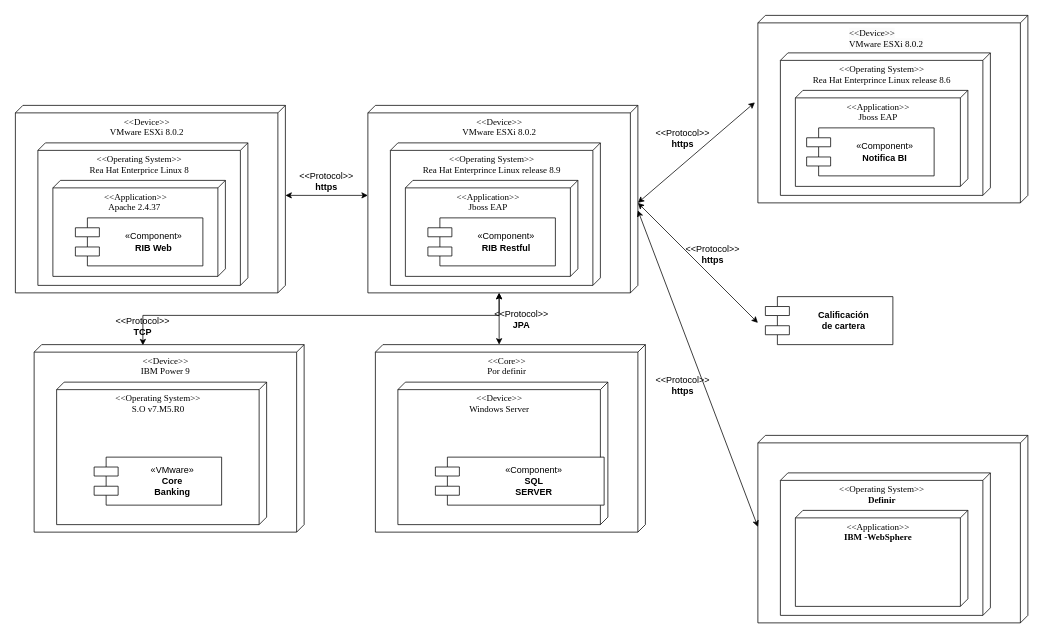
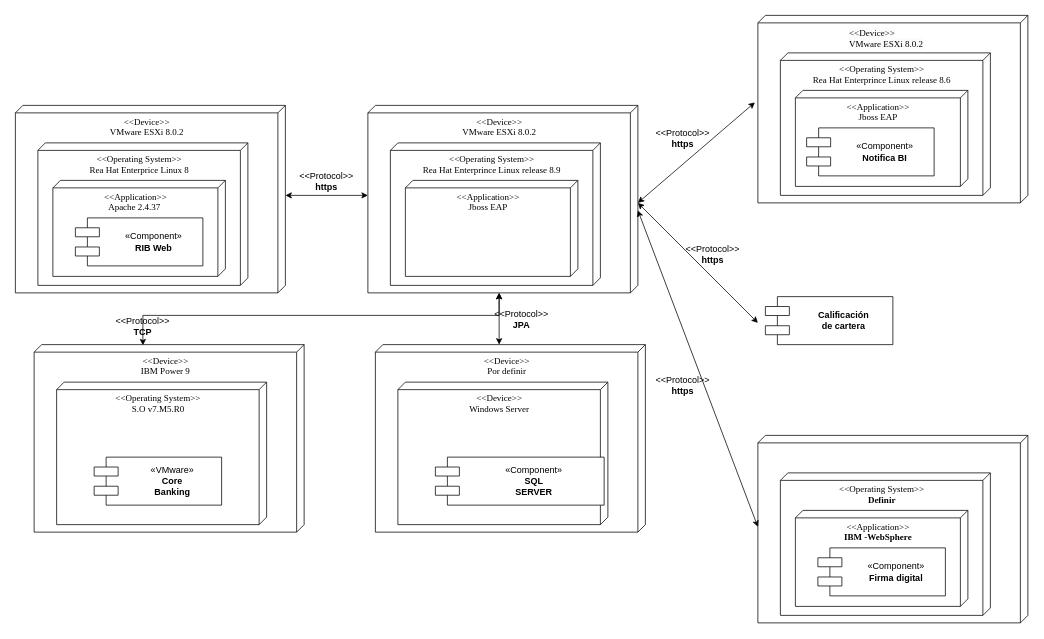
(492, 242) -> none
(507, 367) -> (507, 367)
none -> (882, 572)
